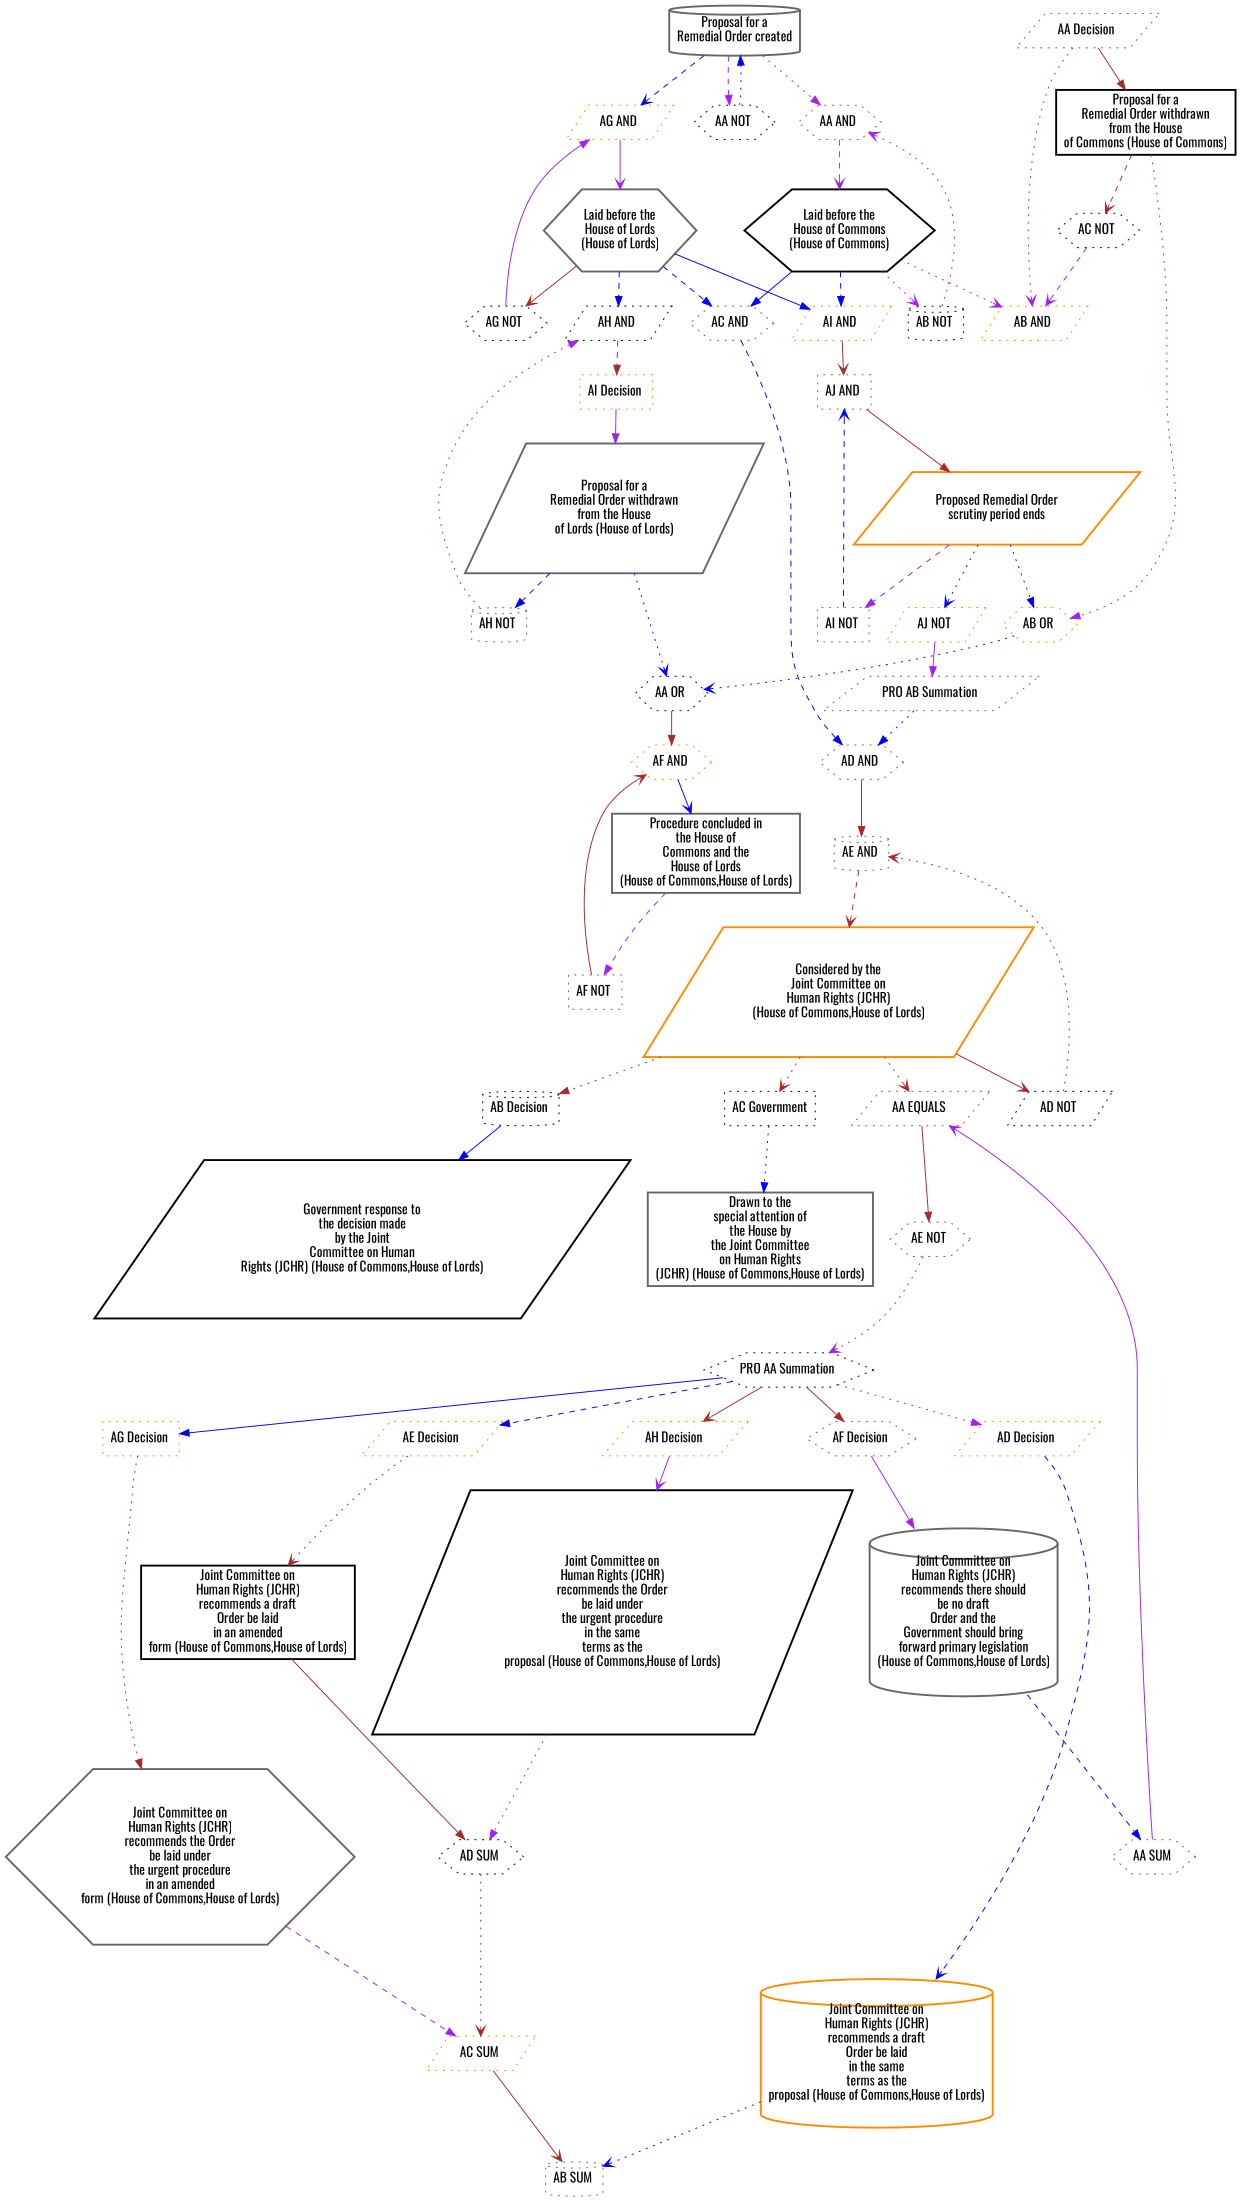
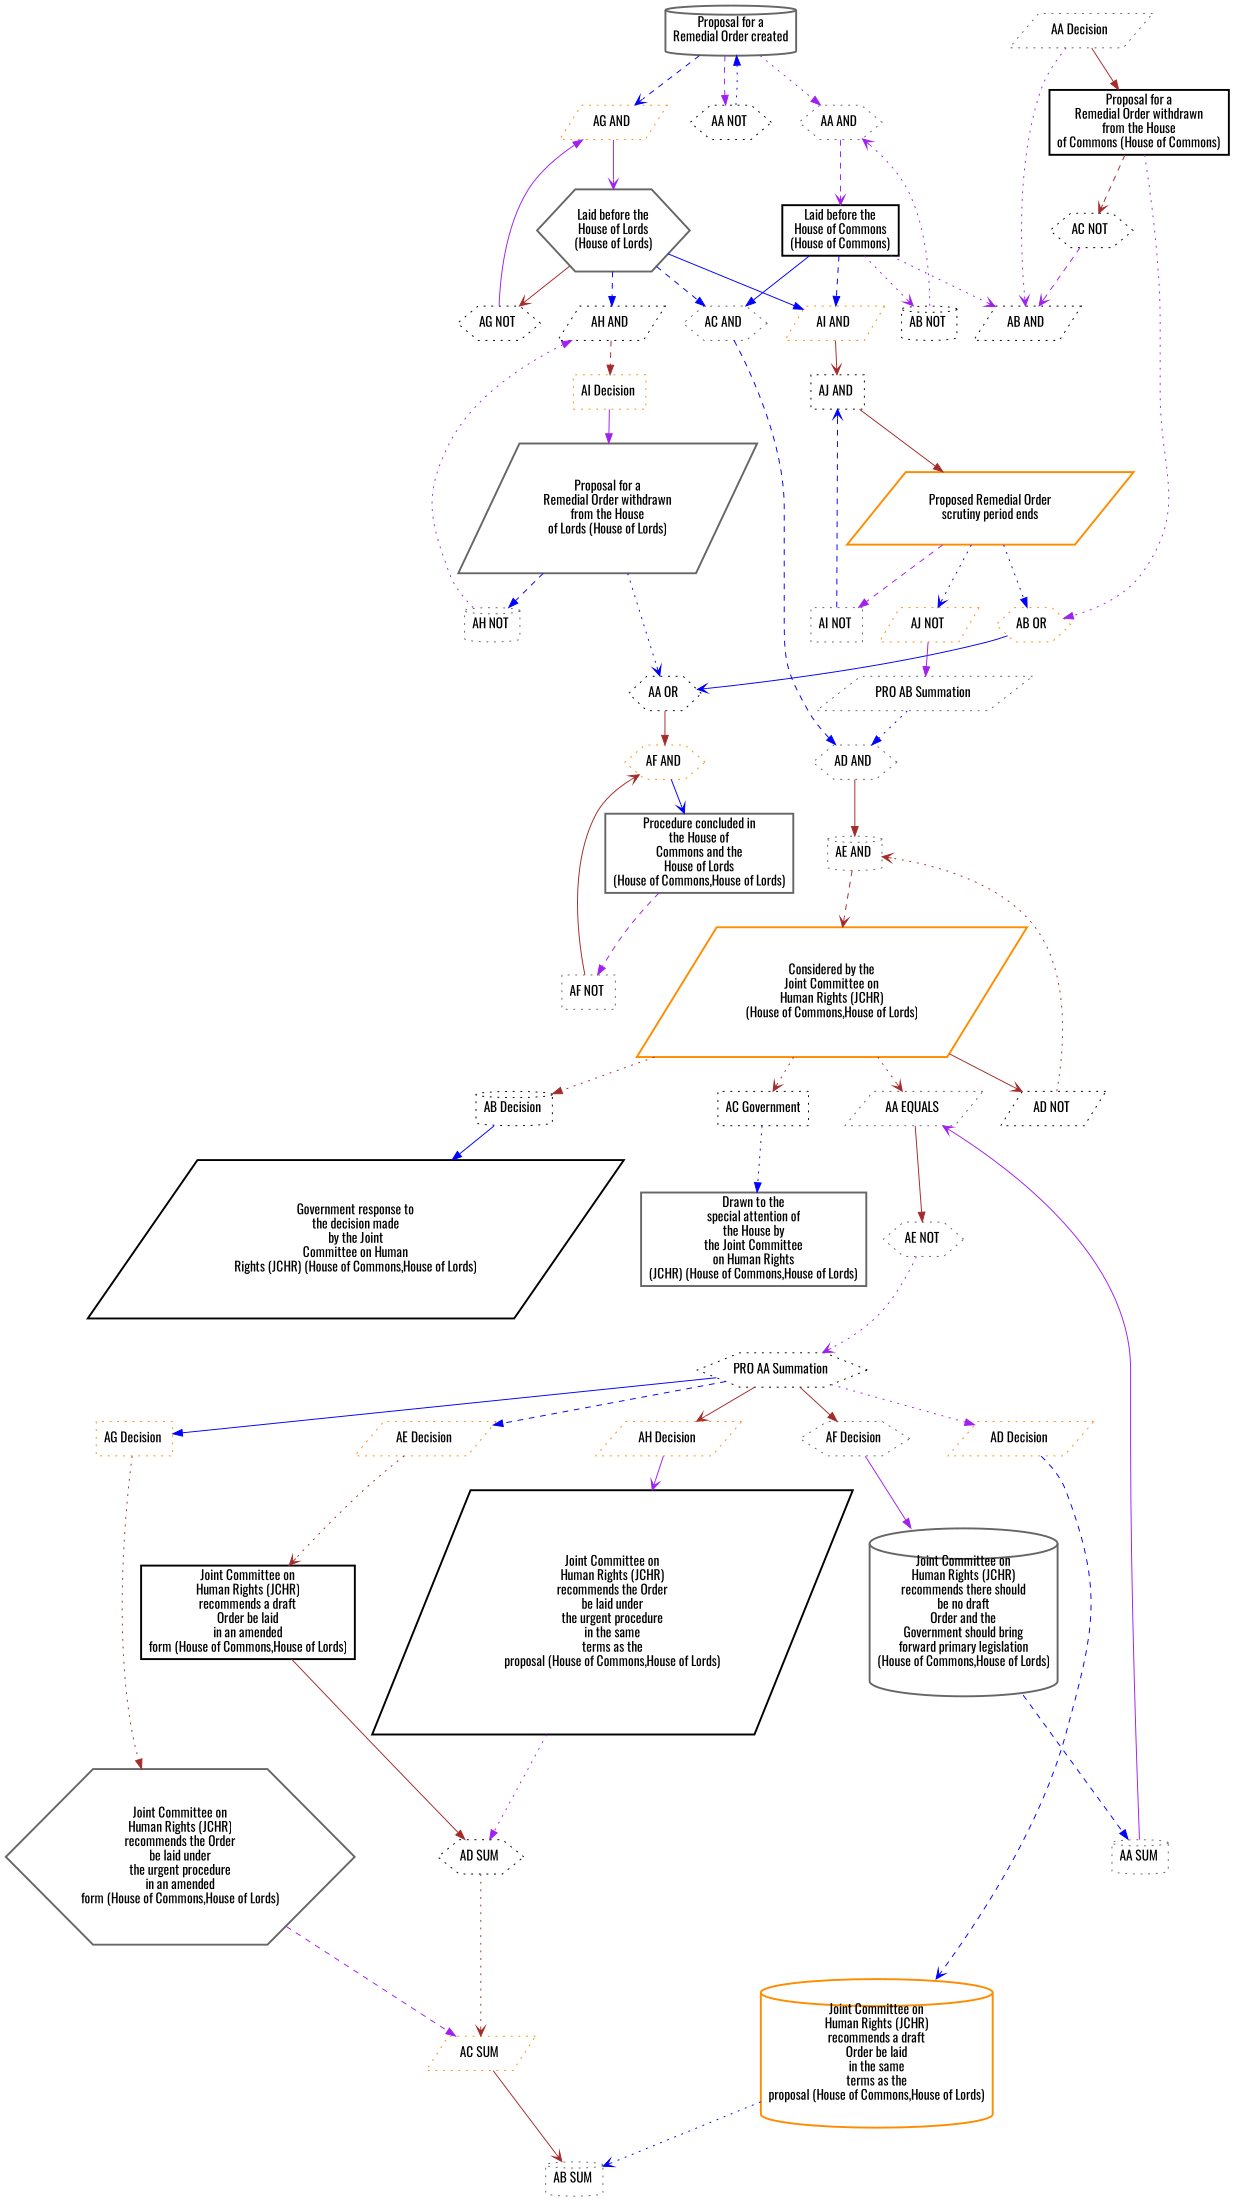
(840, 230) -> (841, 230)
(1034, 323) -> (1028, 323)
(844, 392) -> (838, 392)
(865, 668) -> (859, 668)
(1153, 1857) -> (1140, 1857)
